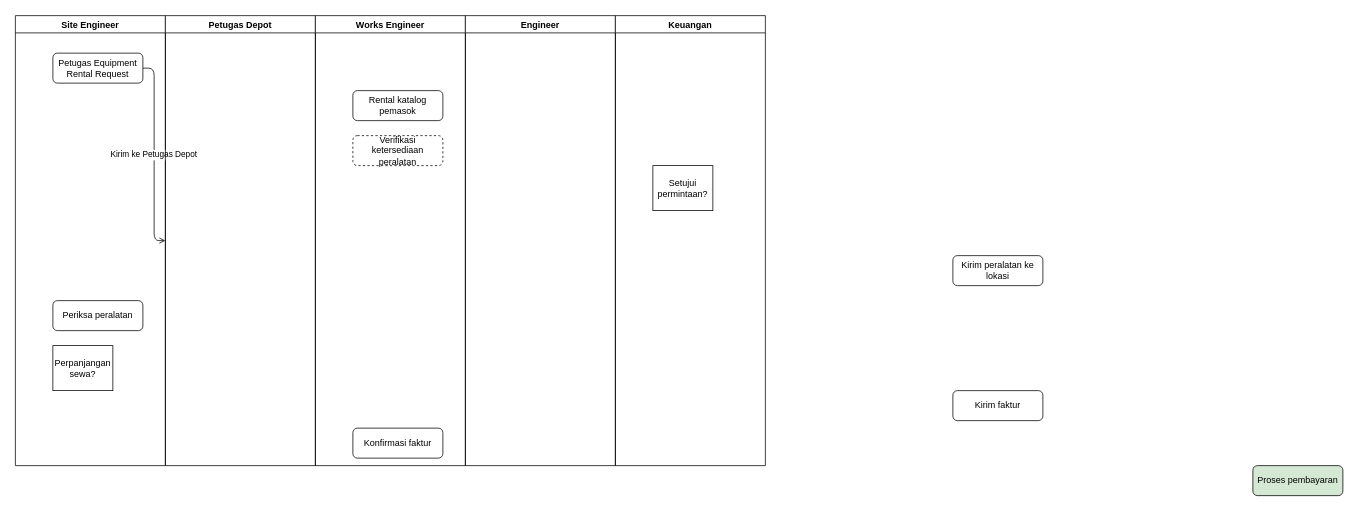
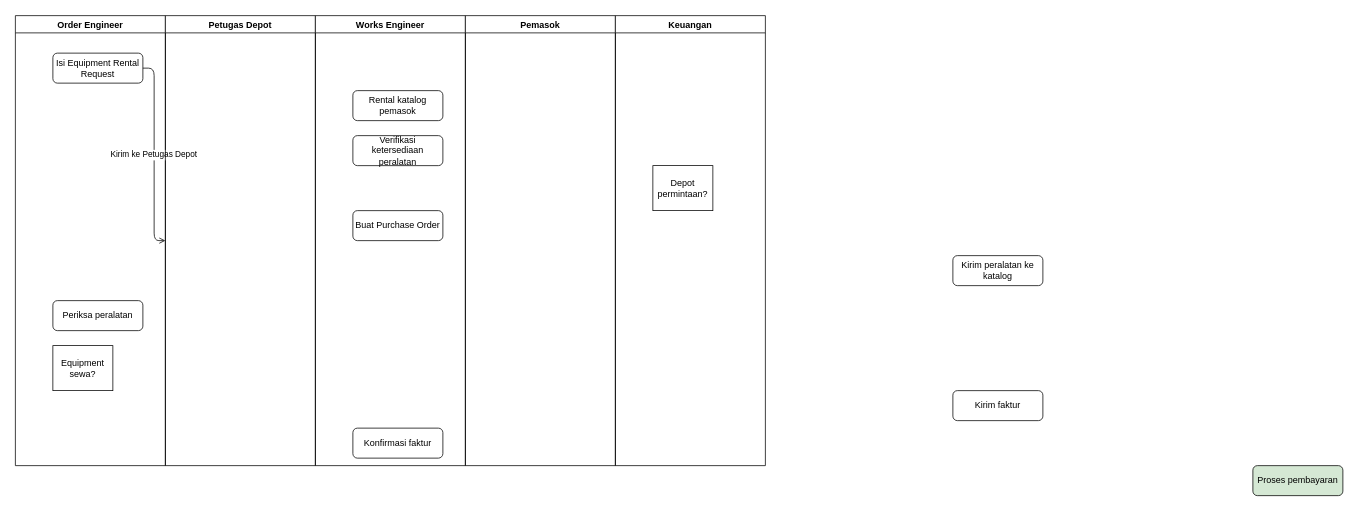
(90, 24) -> (90, 24)
(540, 24) -> (540, 24)
(98, 68) -> (98, 68)
(398, 150) -> (398, 150)
(683, 188) -> (683, 188)
none -> (398, 225)
(998, 270) -> (998, 270)
(83, 368) -> (83, 368)
